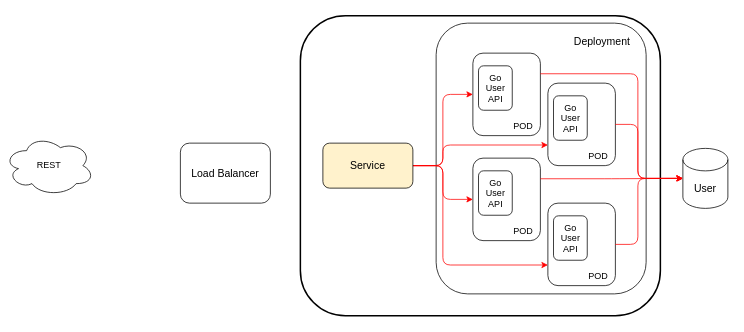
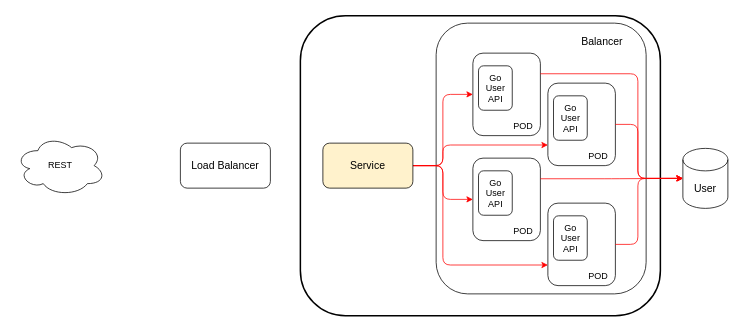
(602, 42) -> (602, 42)
(49, 165) -> (60, 165)
(225, 173) -> (225, 165)
